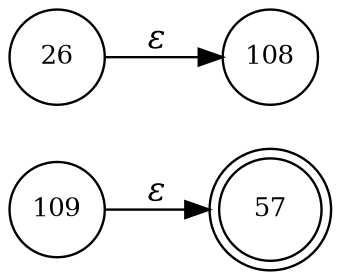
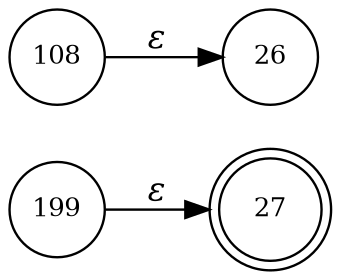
(152, 57) -> (152, 57)
(57, 210) -> (57, 210)
(270, 210) -> (270, 210)
